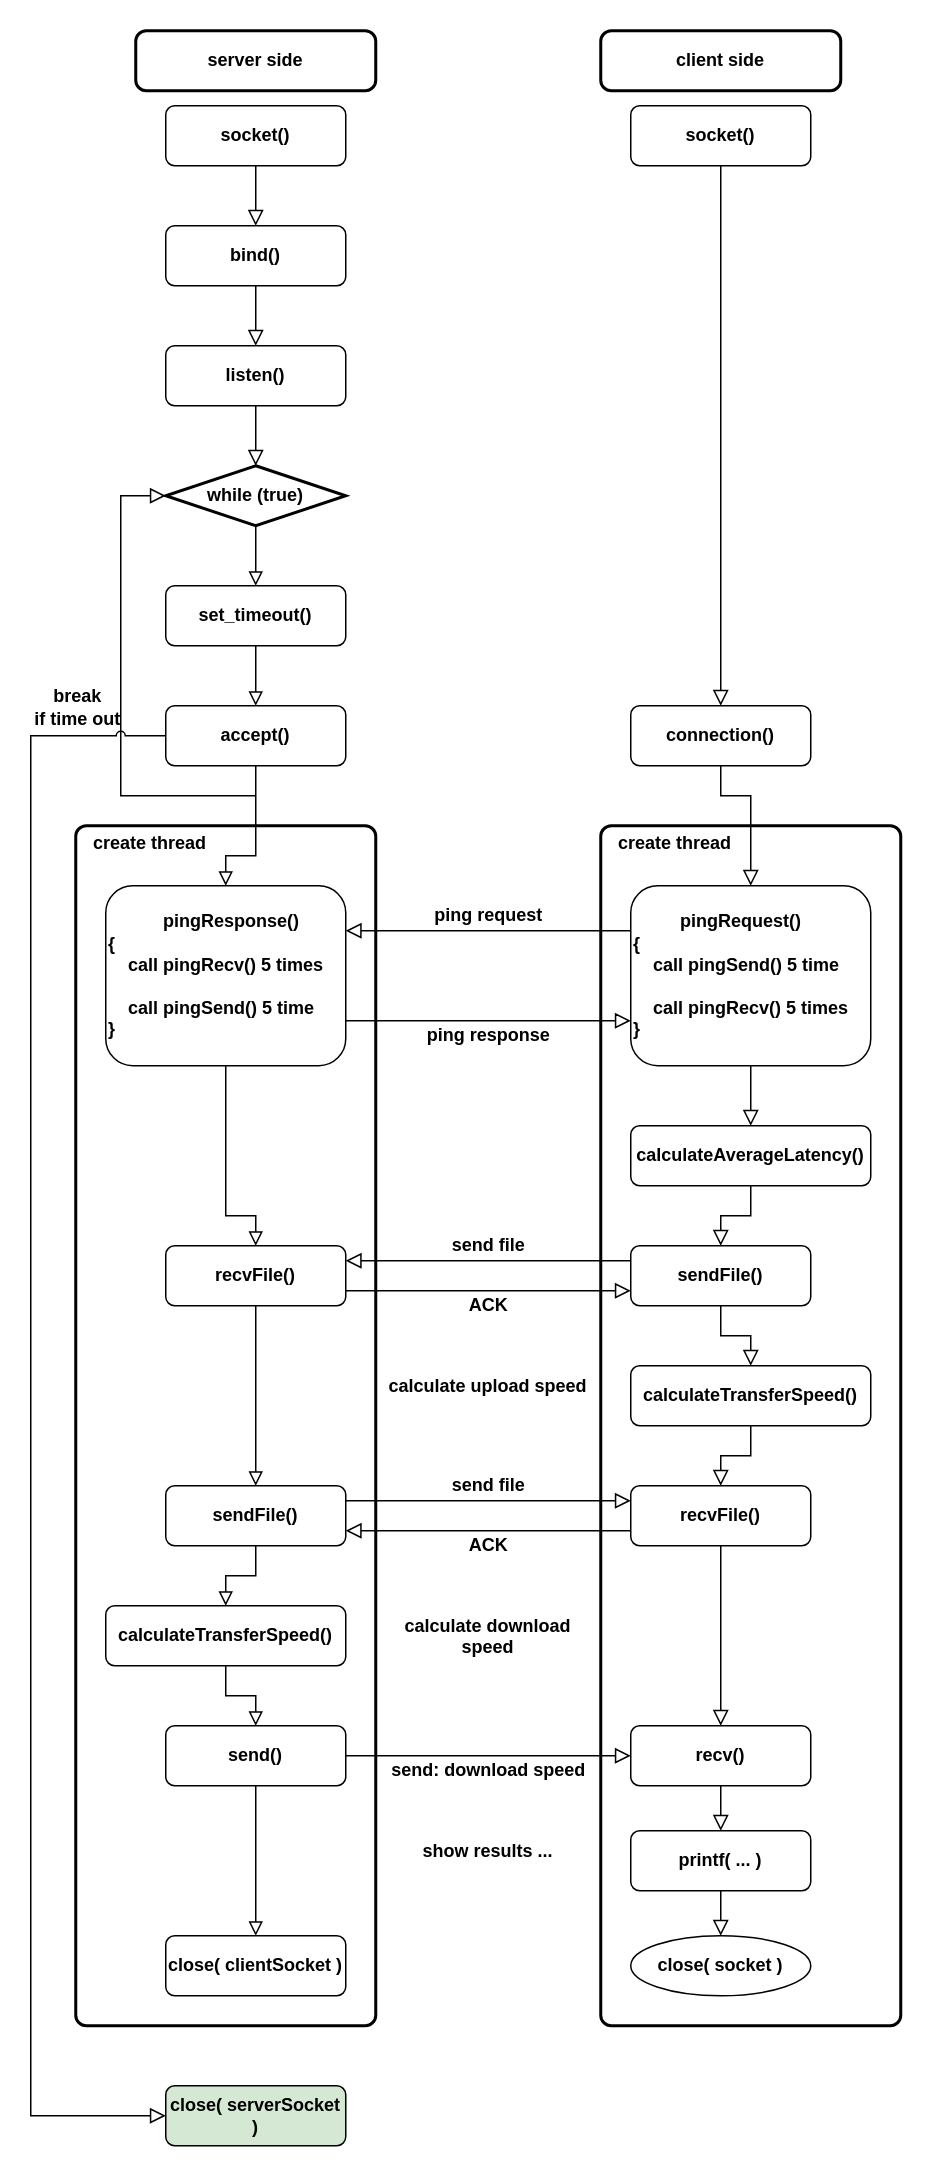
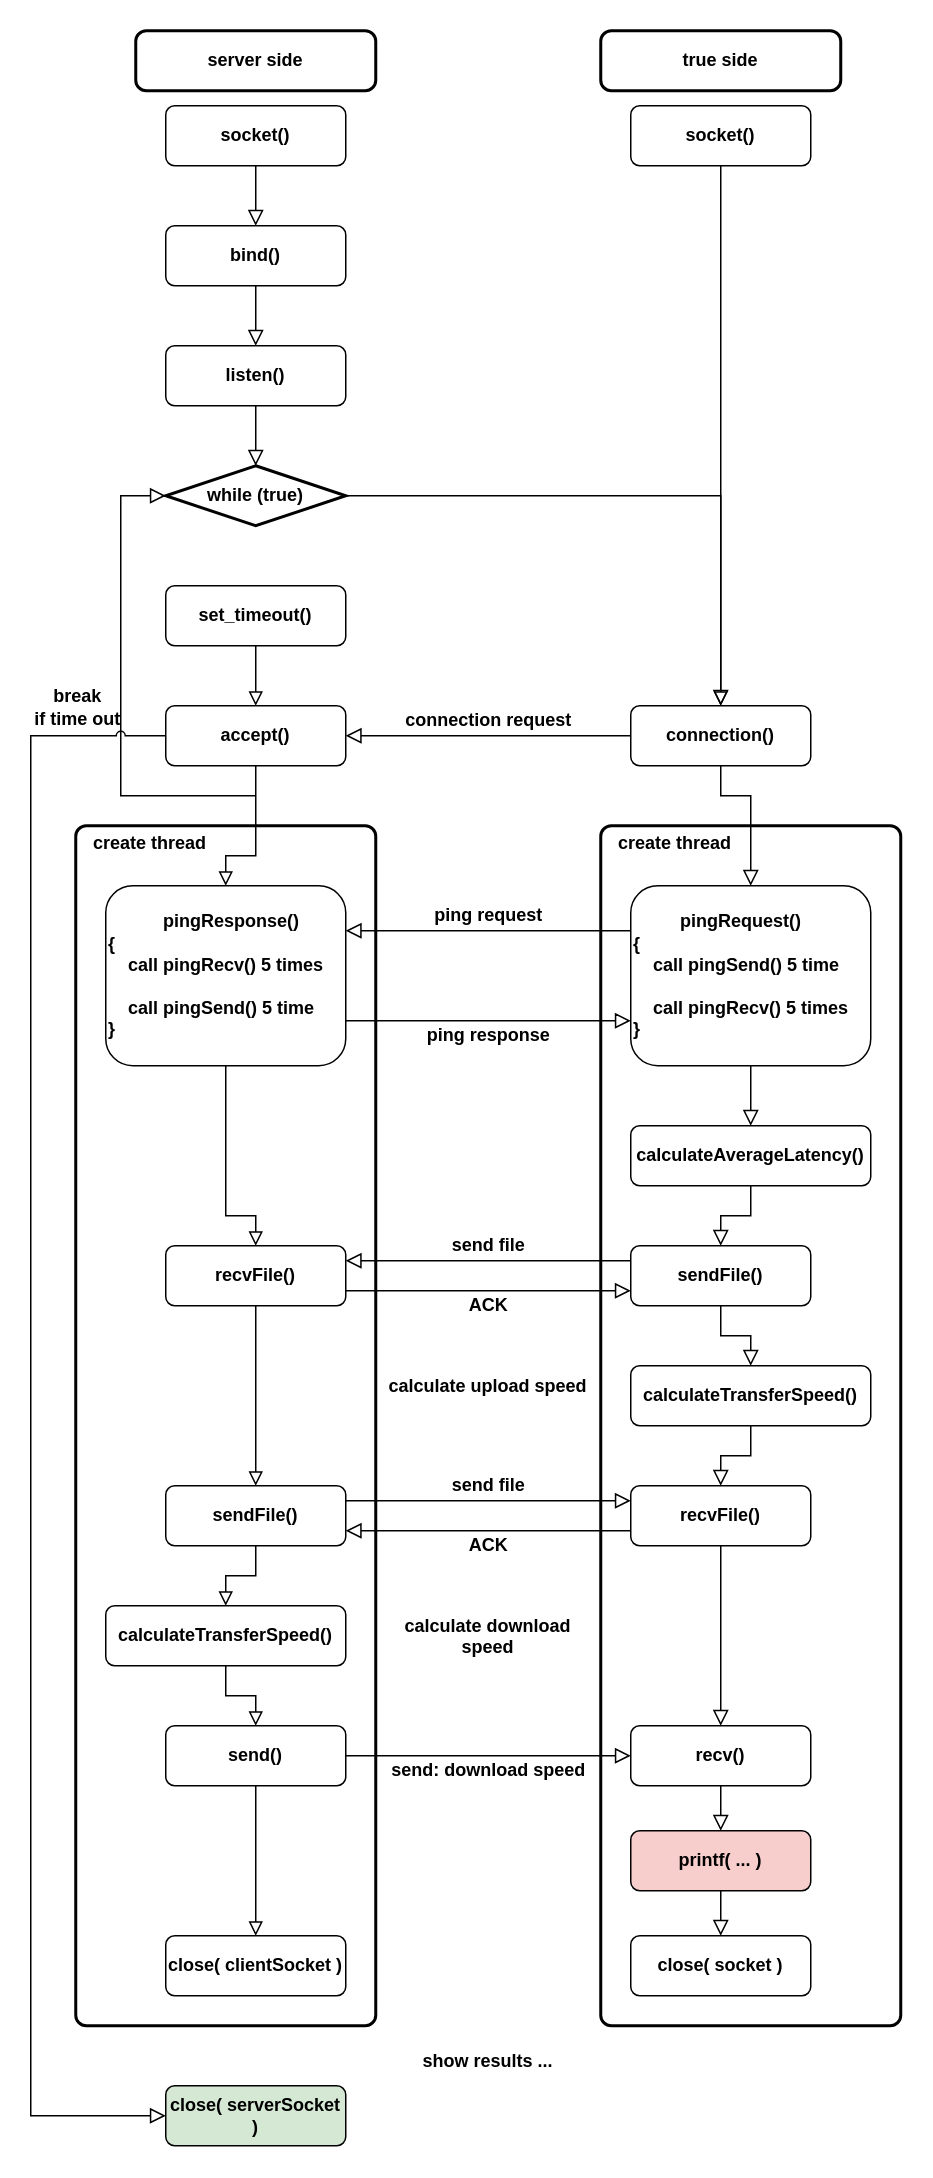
(721, 61) -> (721, 61)
(256, 549) -> (533, 496)
none -> (496, 736)
(488, 1861) -> (488, 2071)
(721, 1861) -> (721, 1861)
(721, 1966) -> (721, 1966)
